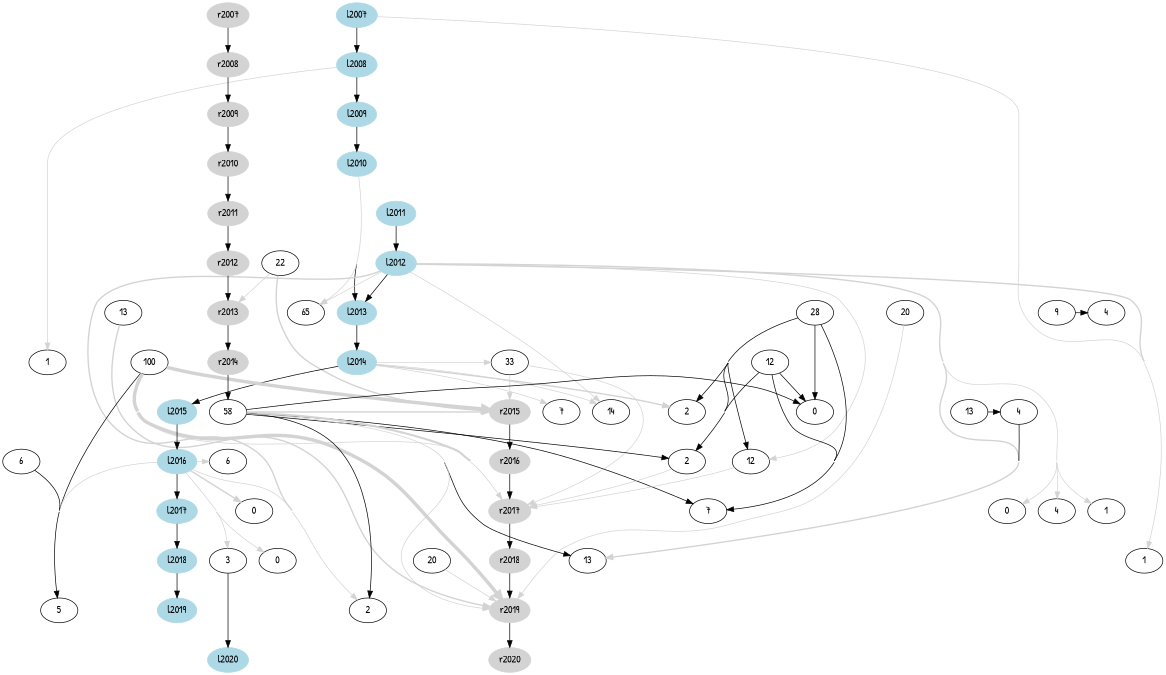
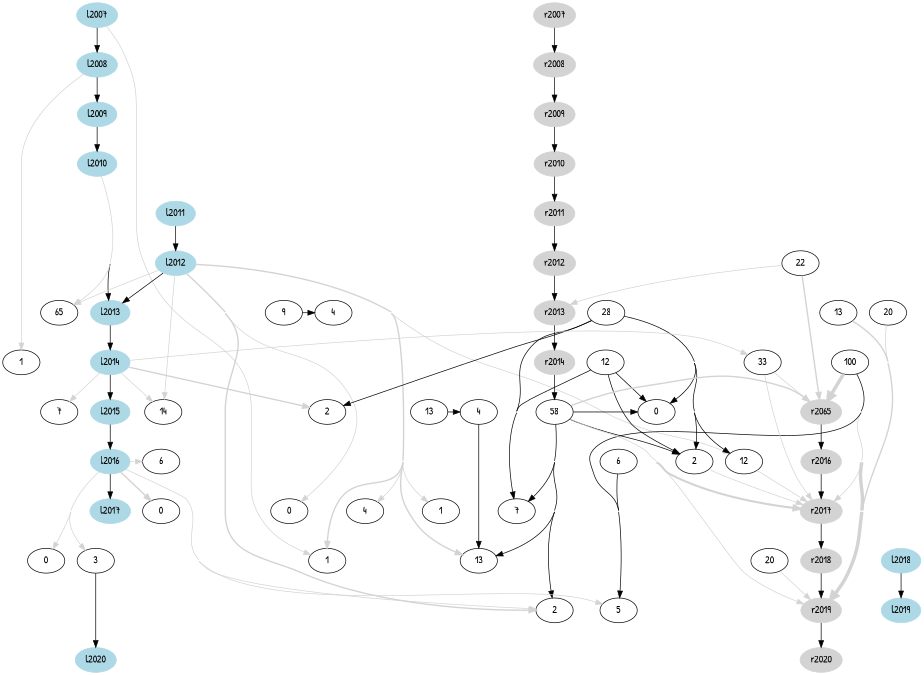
(510, 412) -> (821, 412)
(177, 533) -> none
